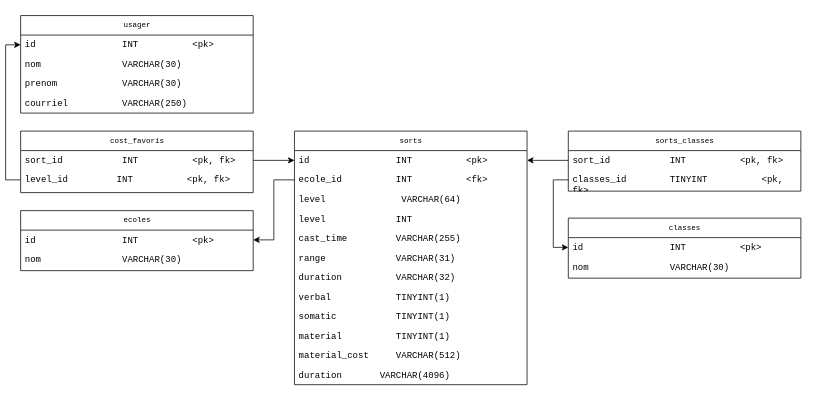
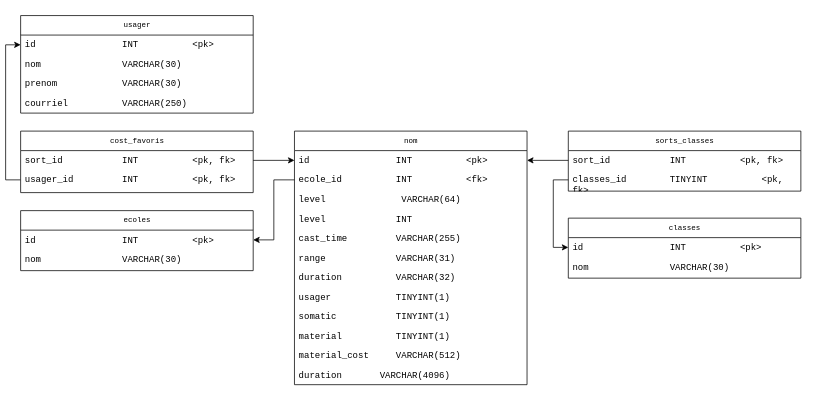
(411, 141) -> (411, 141)
(105, 181) -> (109, 181)
(361, 298) -> (362, 298)
